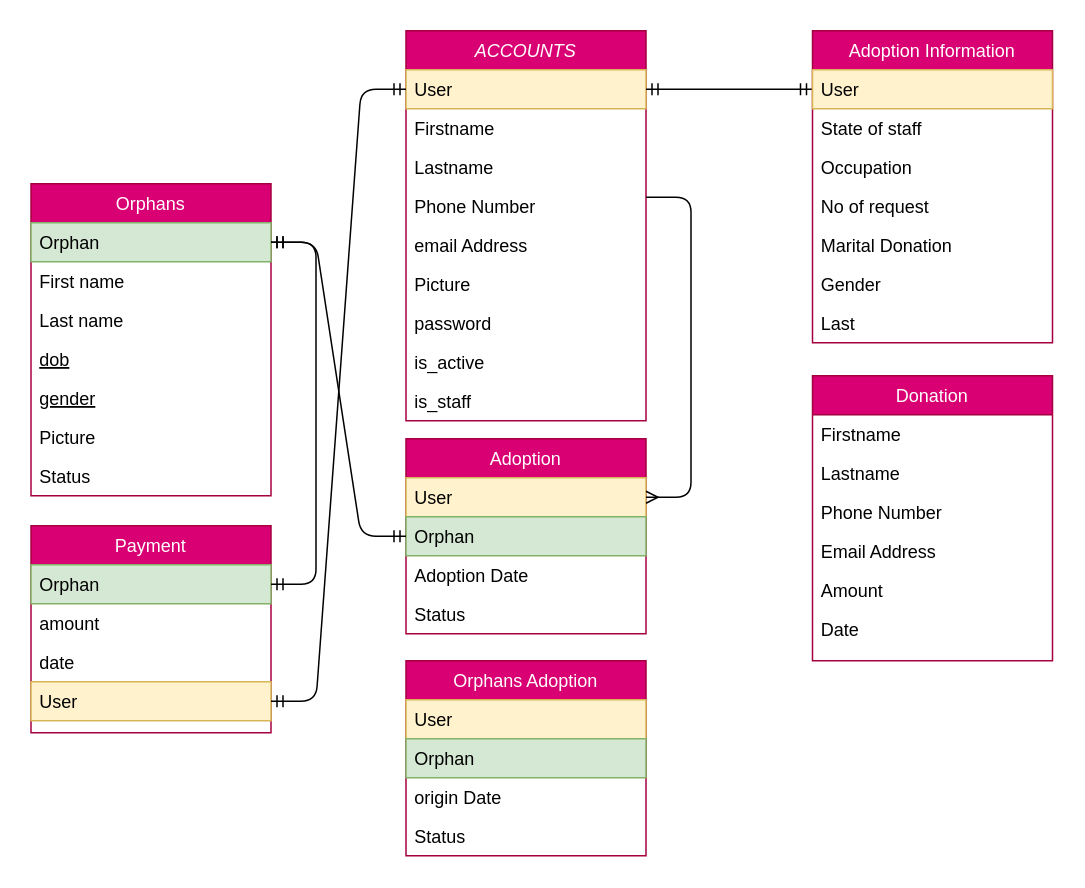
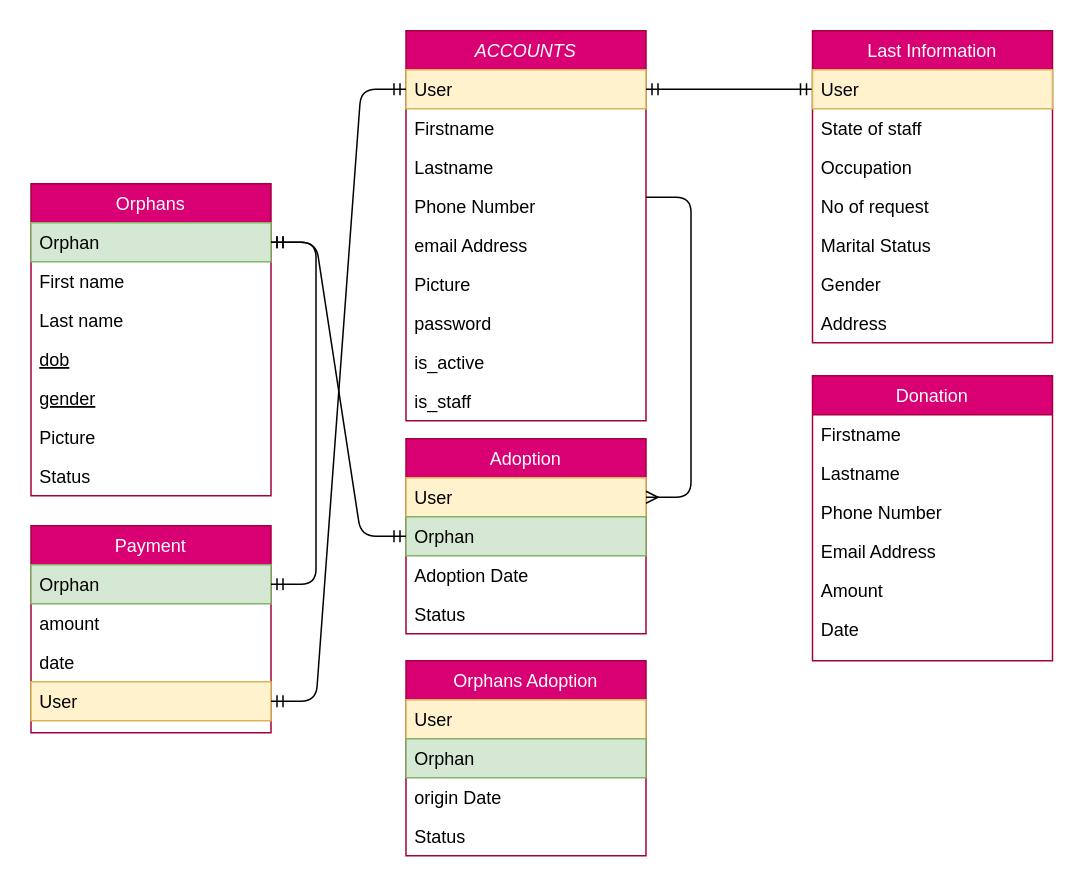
(932, 51) -> (932, 51)
(892, 246) -> (884, 246)
(841, 324) -> (856, 324)
